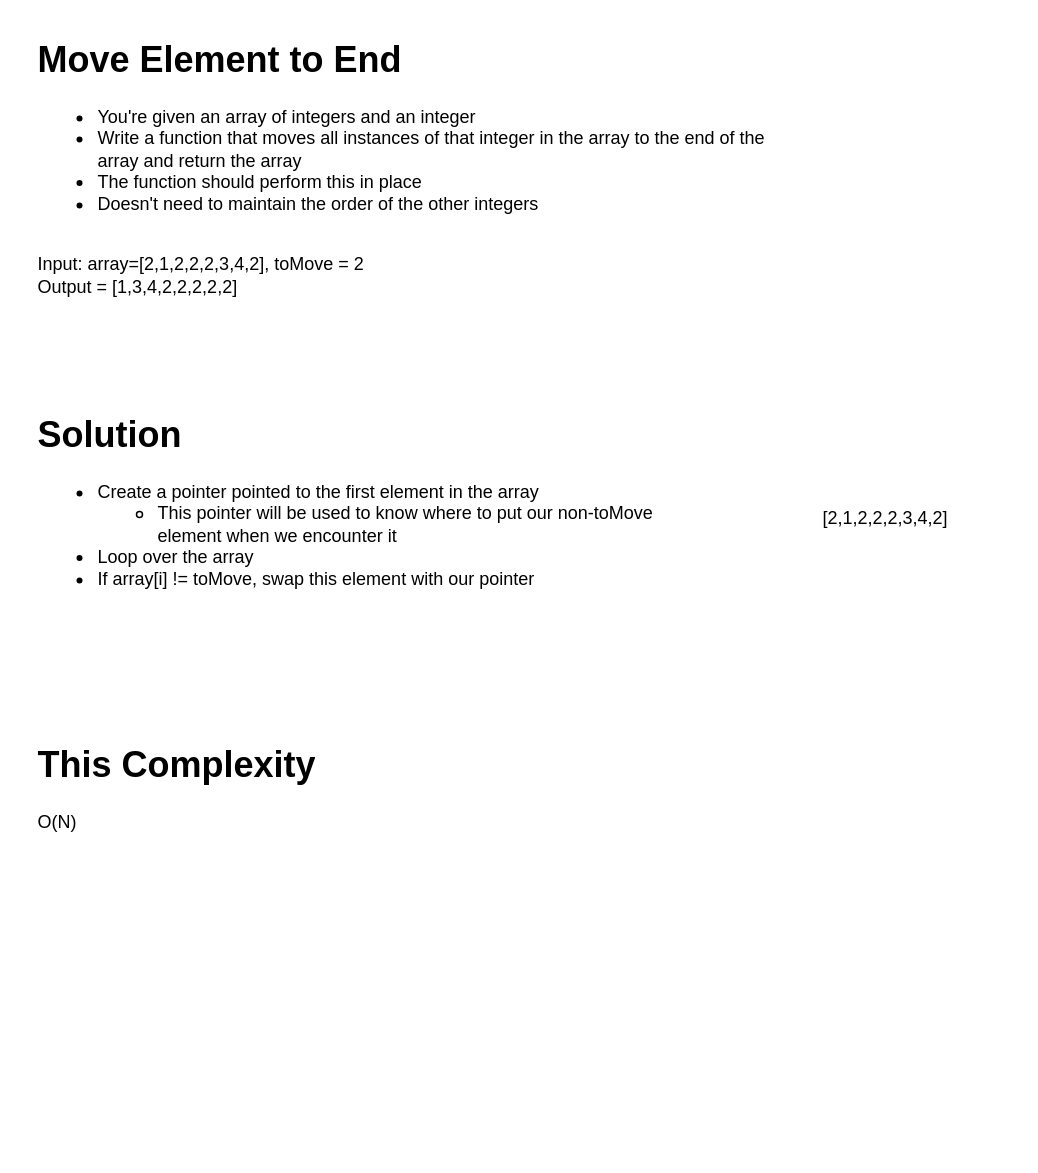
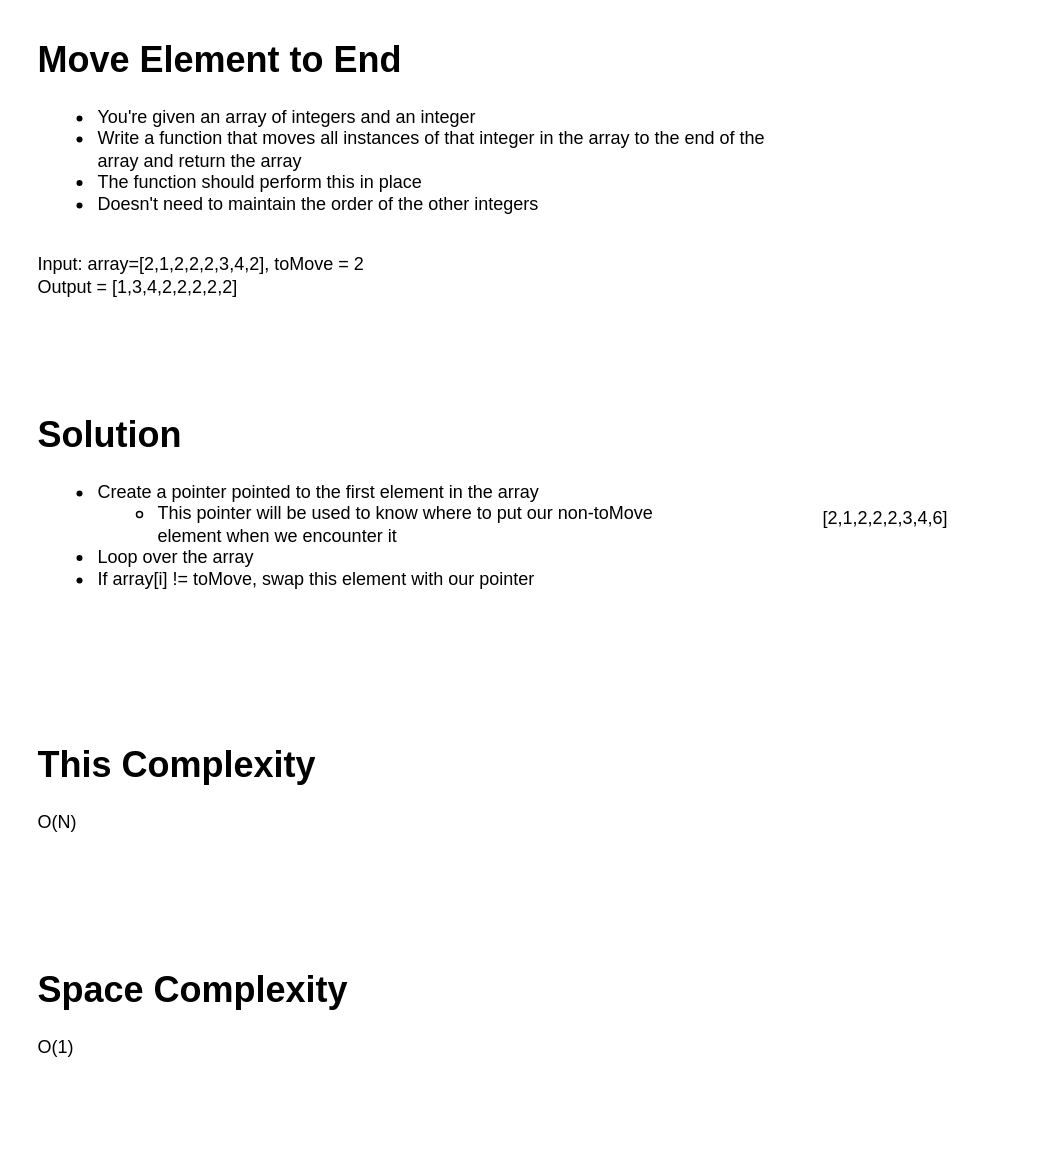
(886, 518) -> (886, 518)
none -> (203, 1051)
